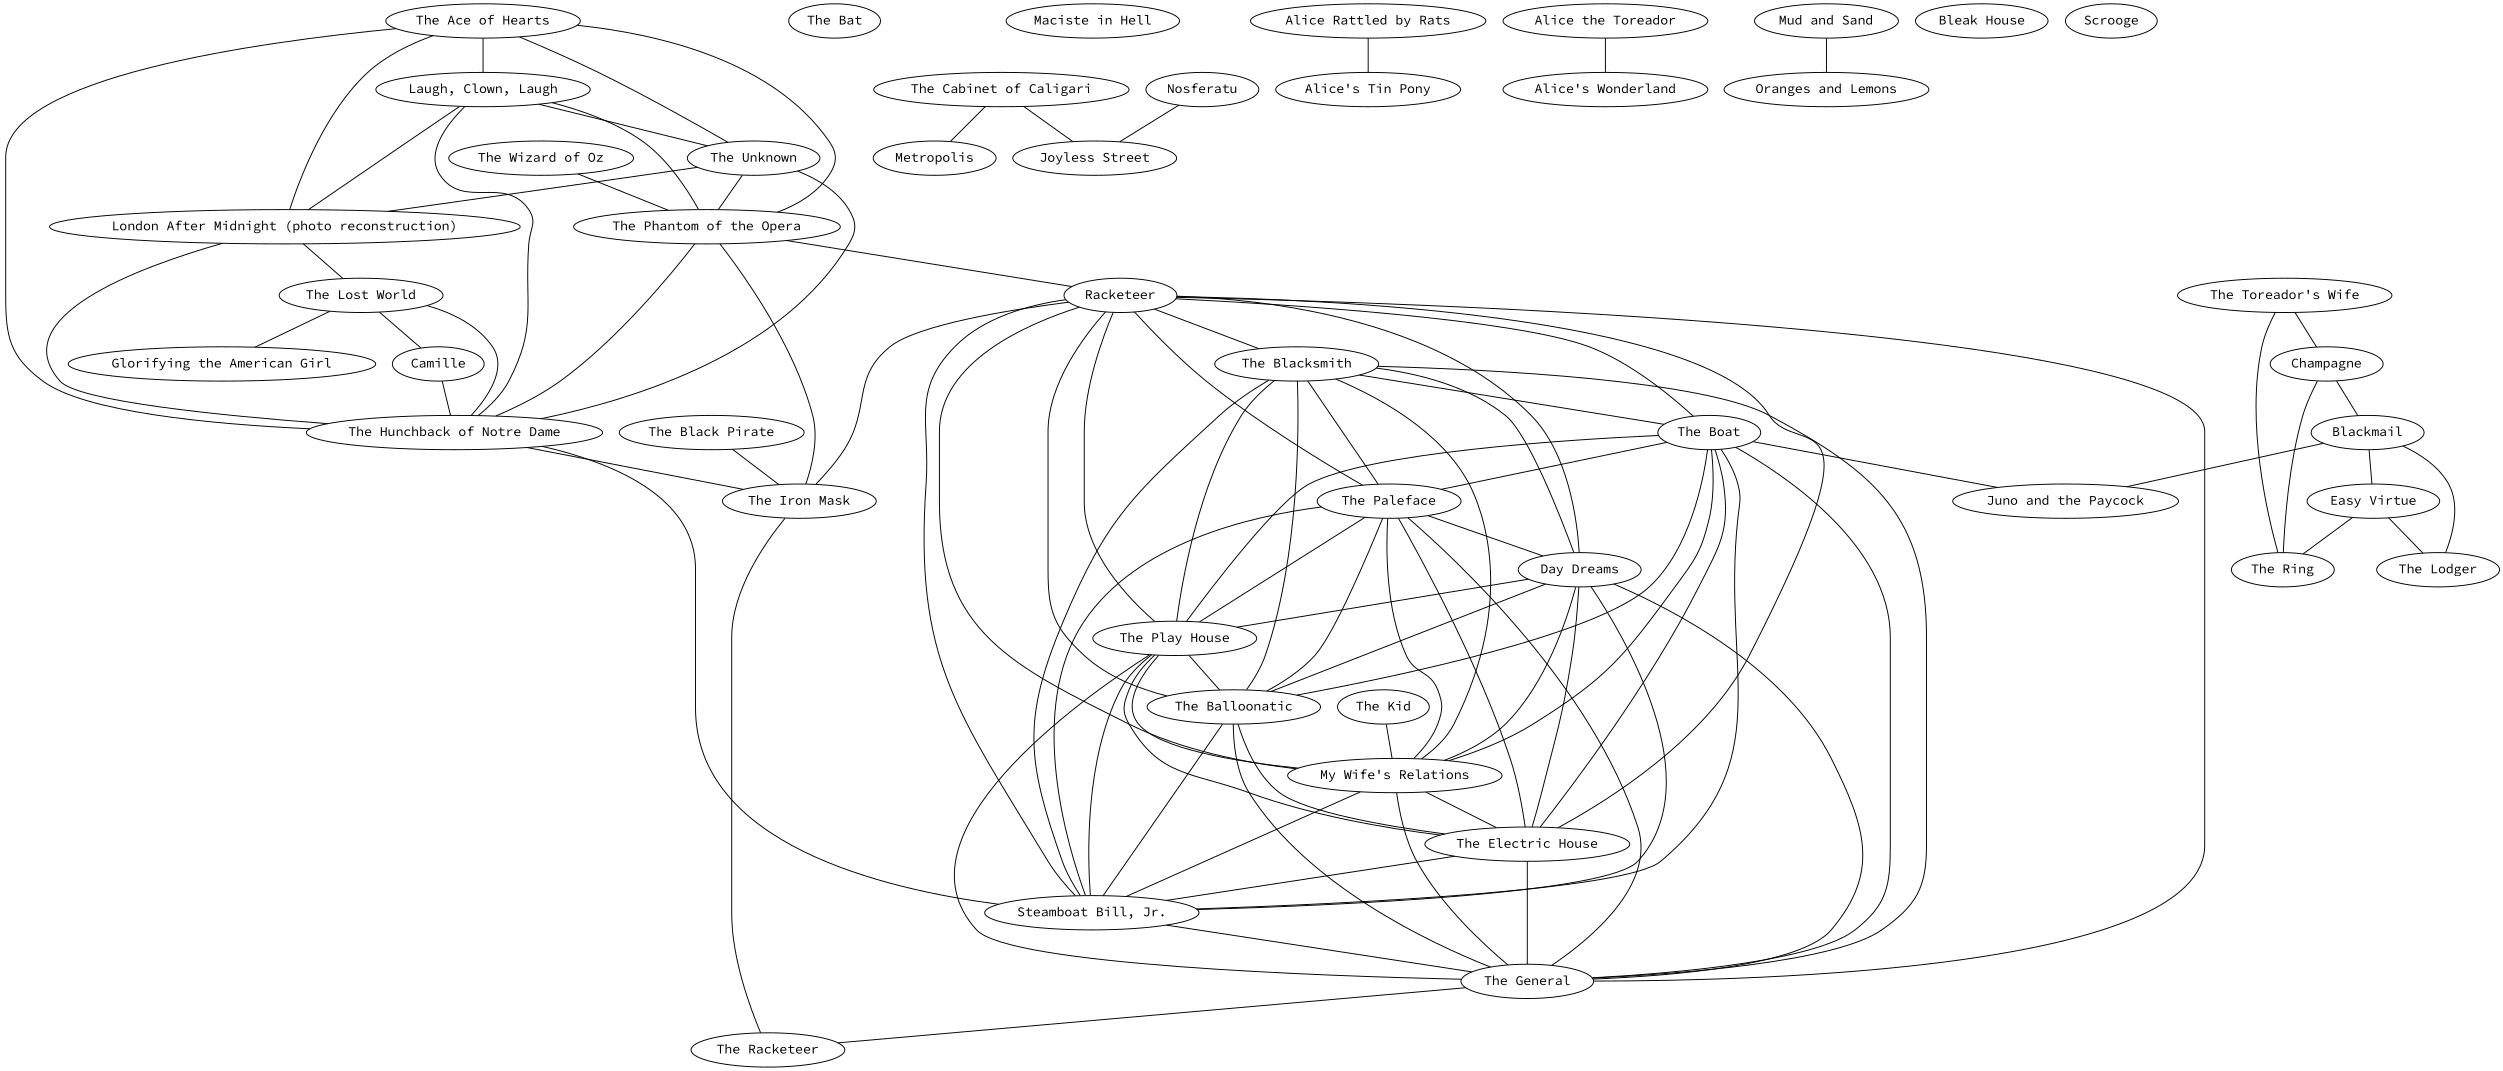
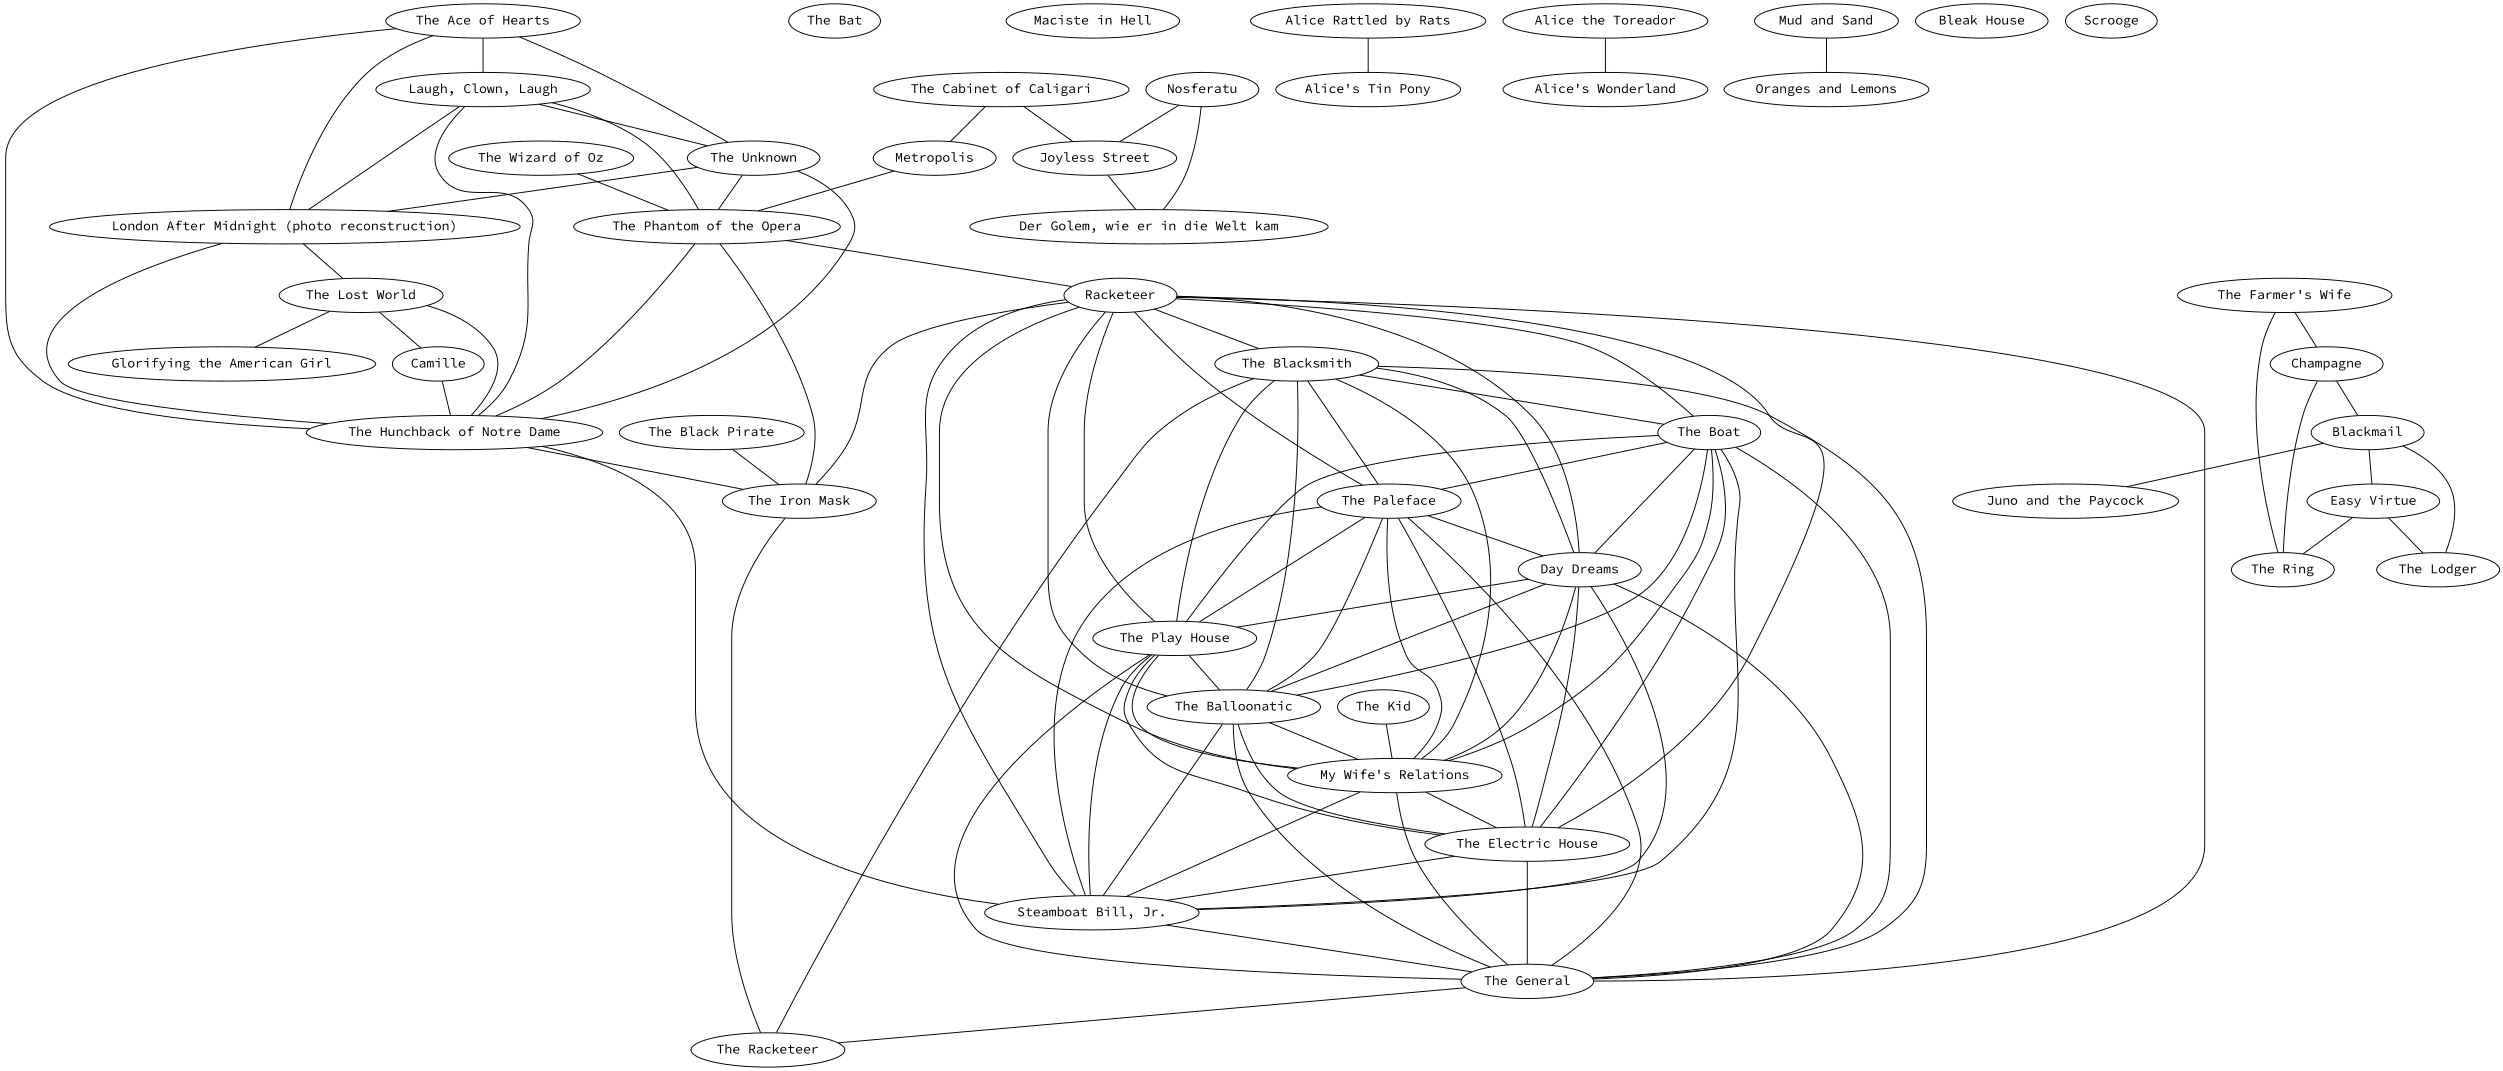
(761, 80) -> (823, 192)
none -> (1149, 227)
(2285, 295) -> (2285, 295)
(1875, 465) -> (1645, 501)
(1070, 605) -> (982, 676)
none -> (1314, 741)
